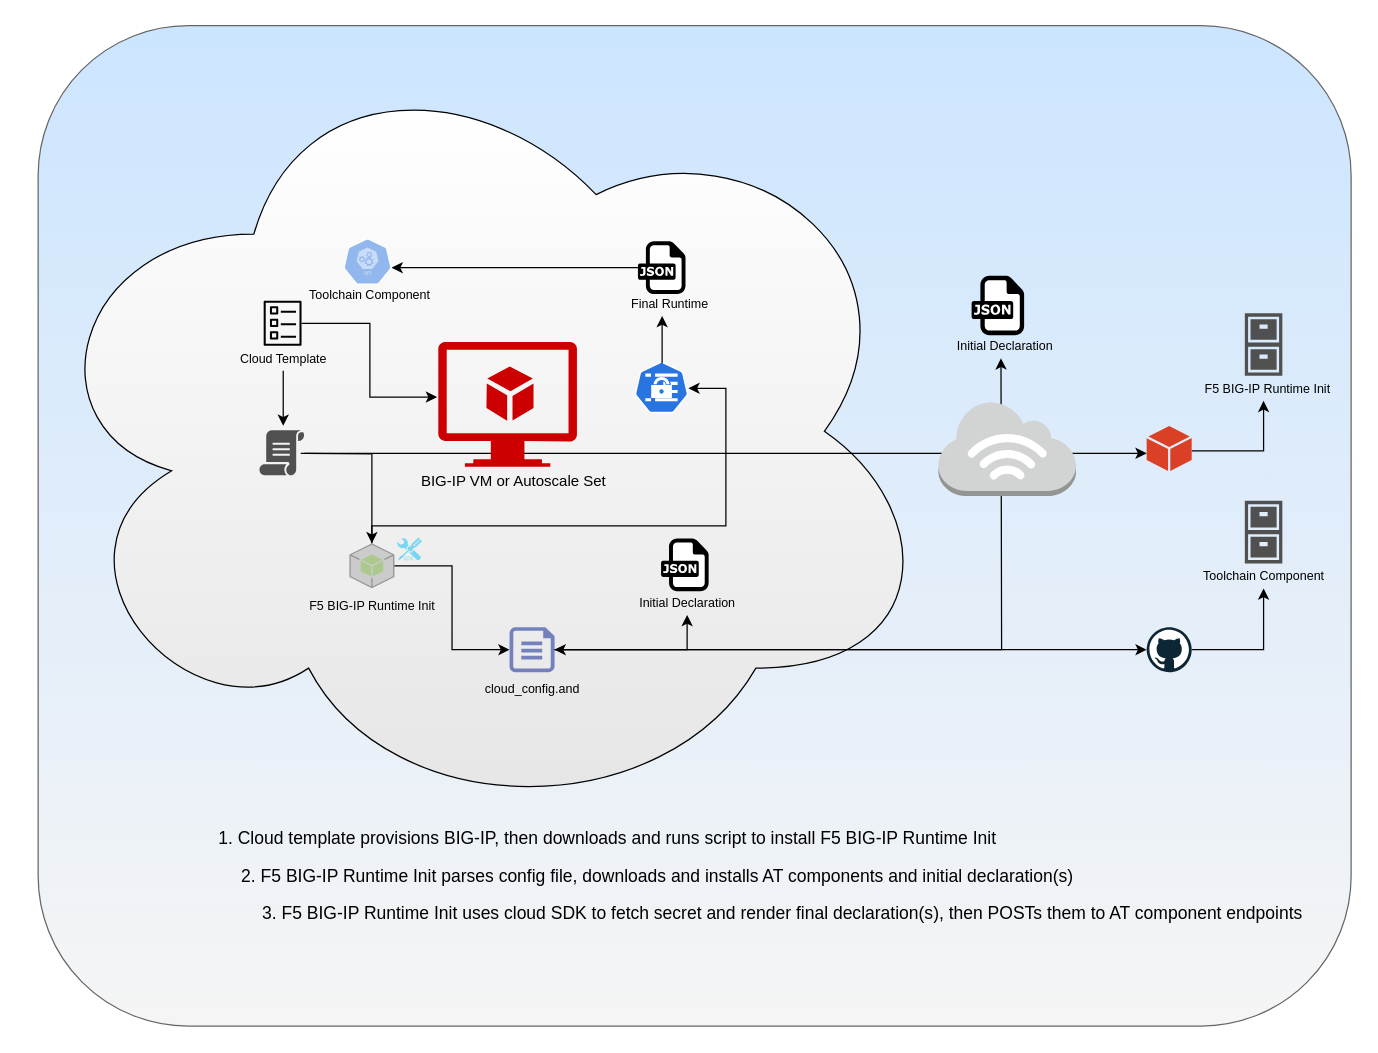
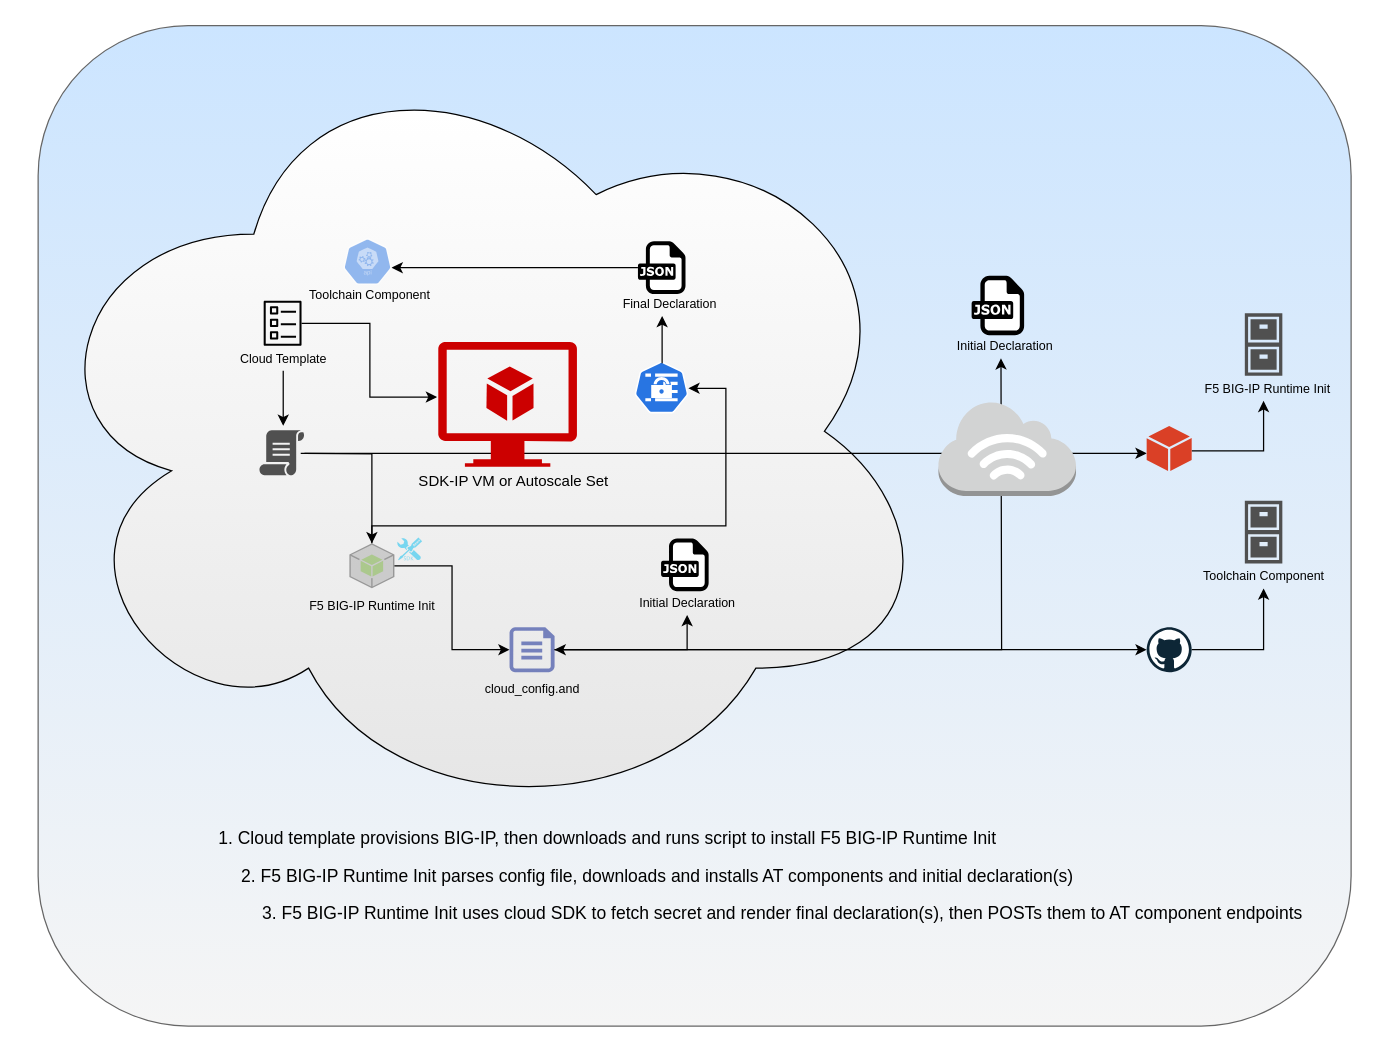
(670, 303) -> (670, 303)
(514, 482) -> (514, 482)
